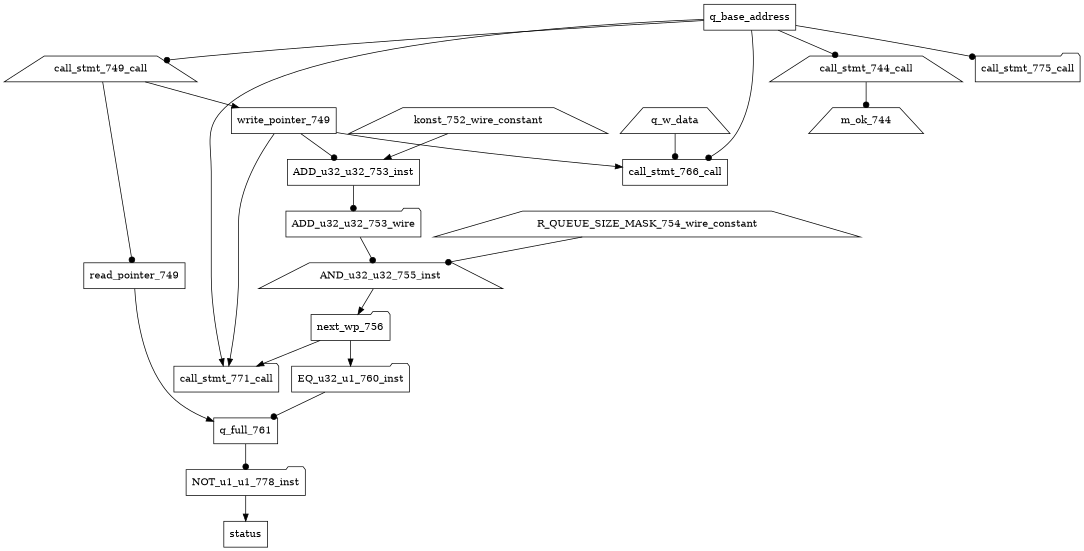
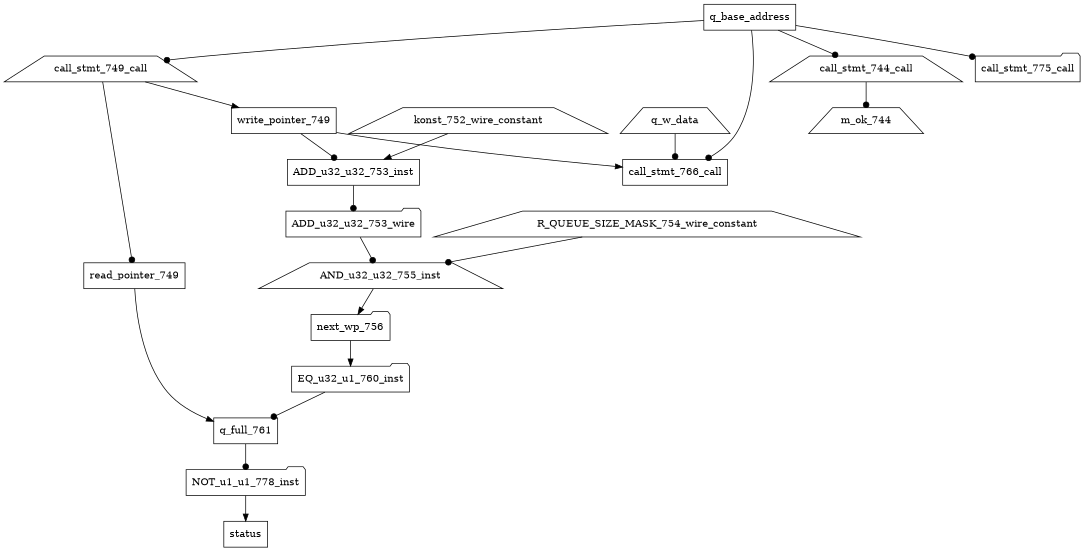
(226, 379) -> none
